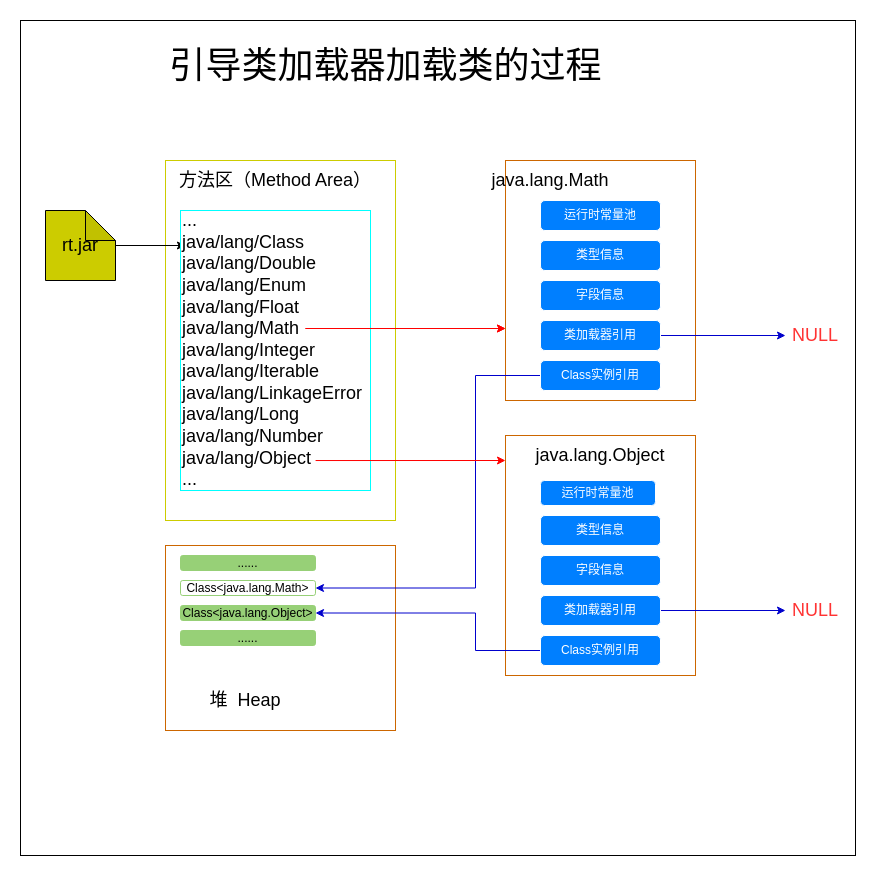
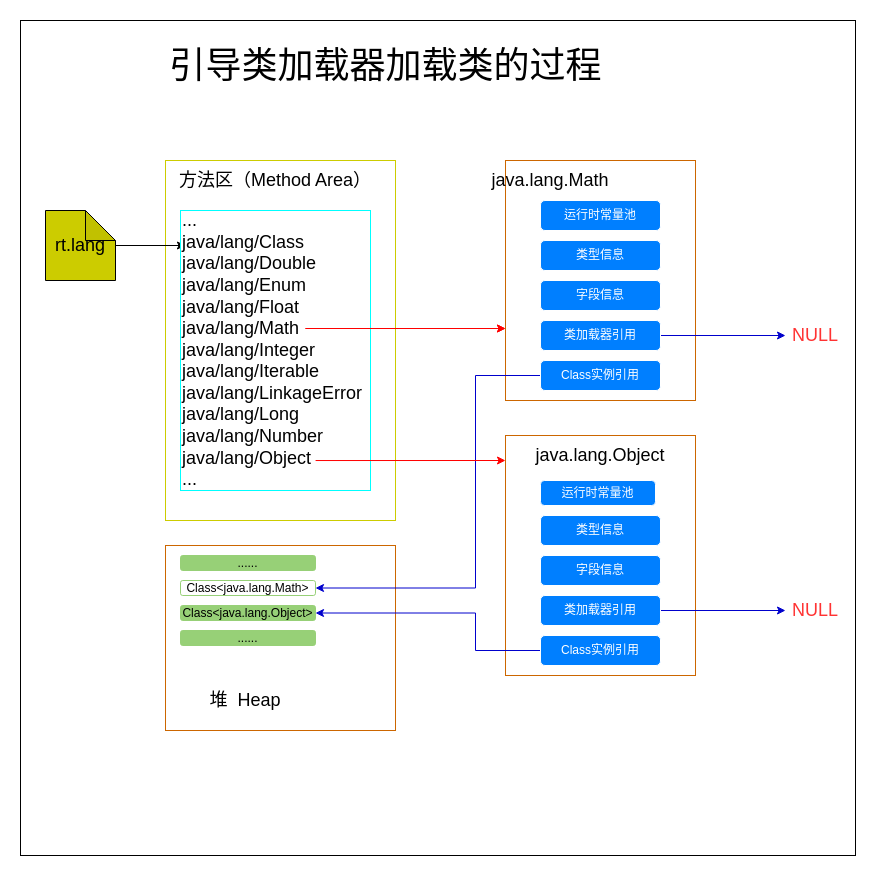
(81, 246) -> (81, 246)
